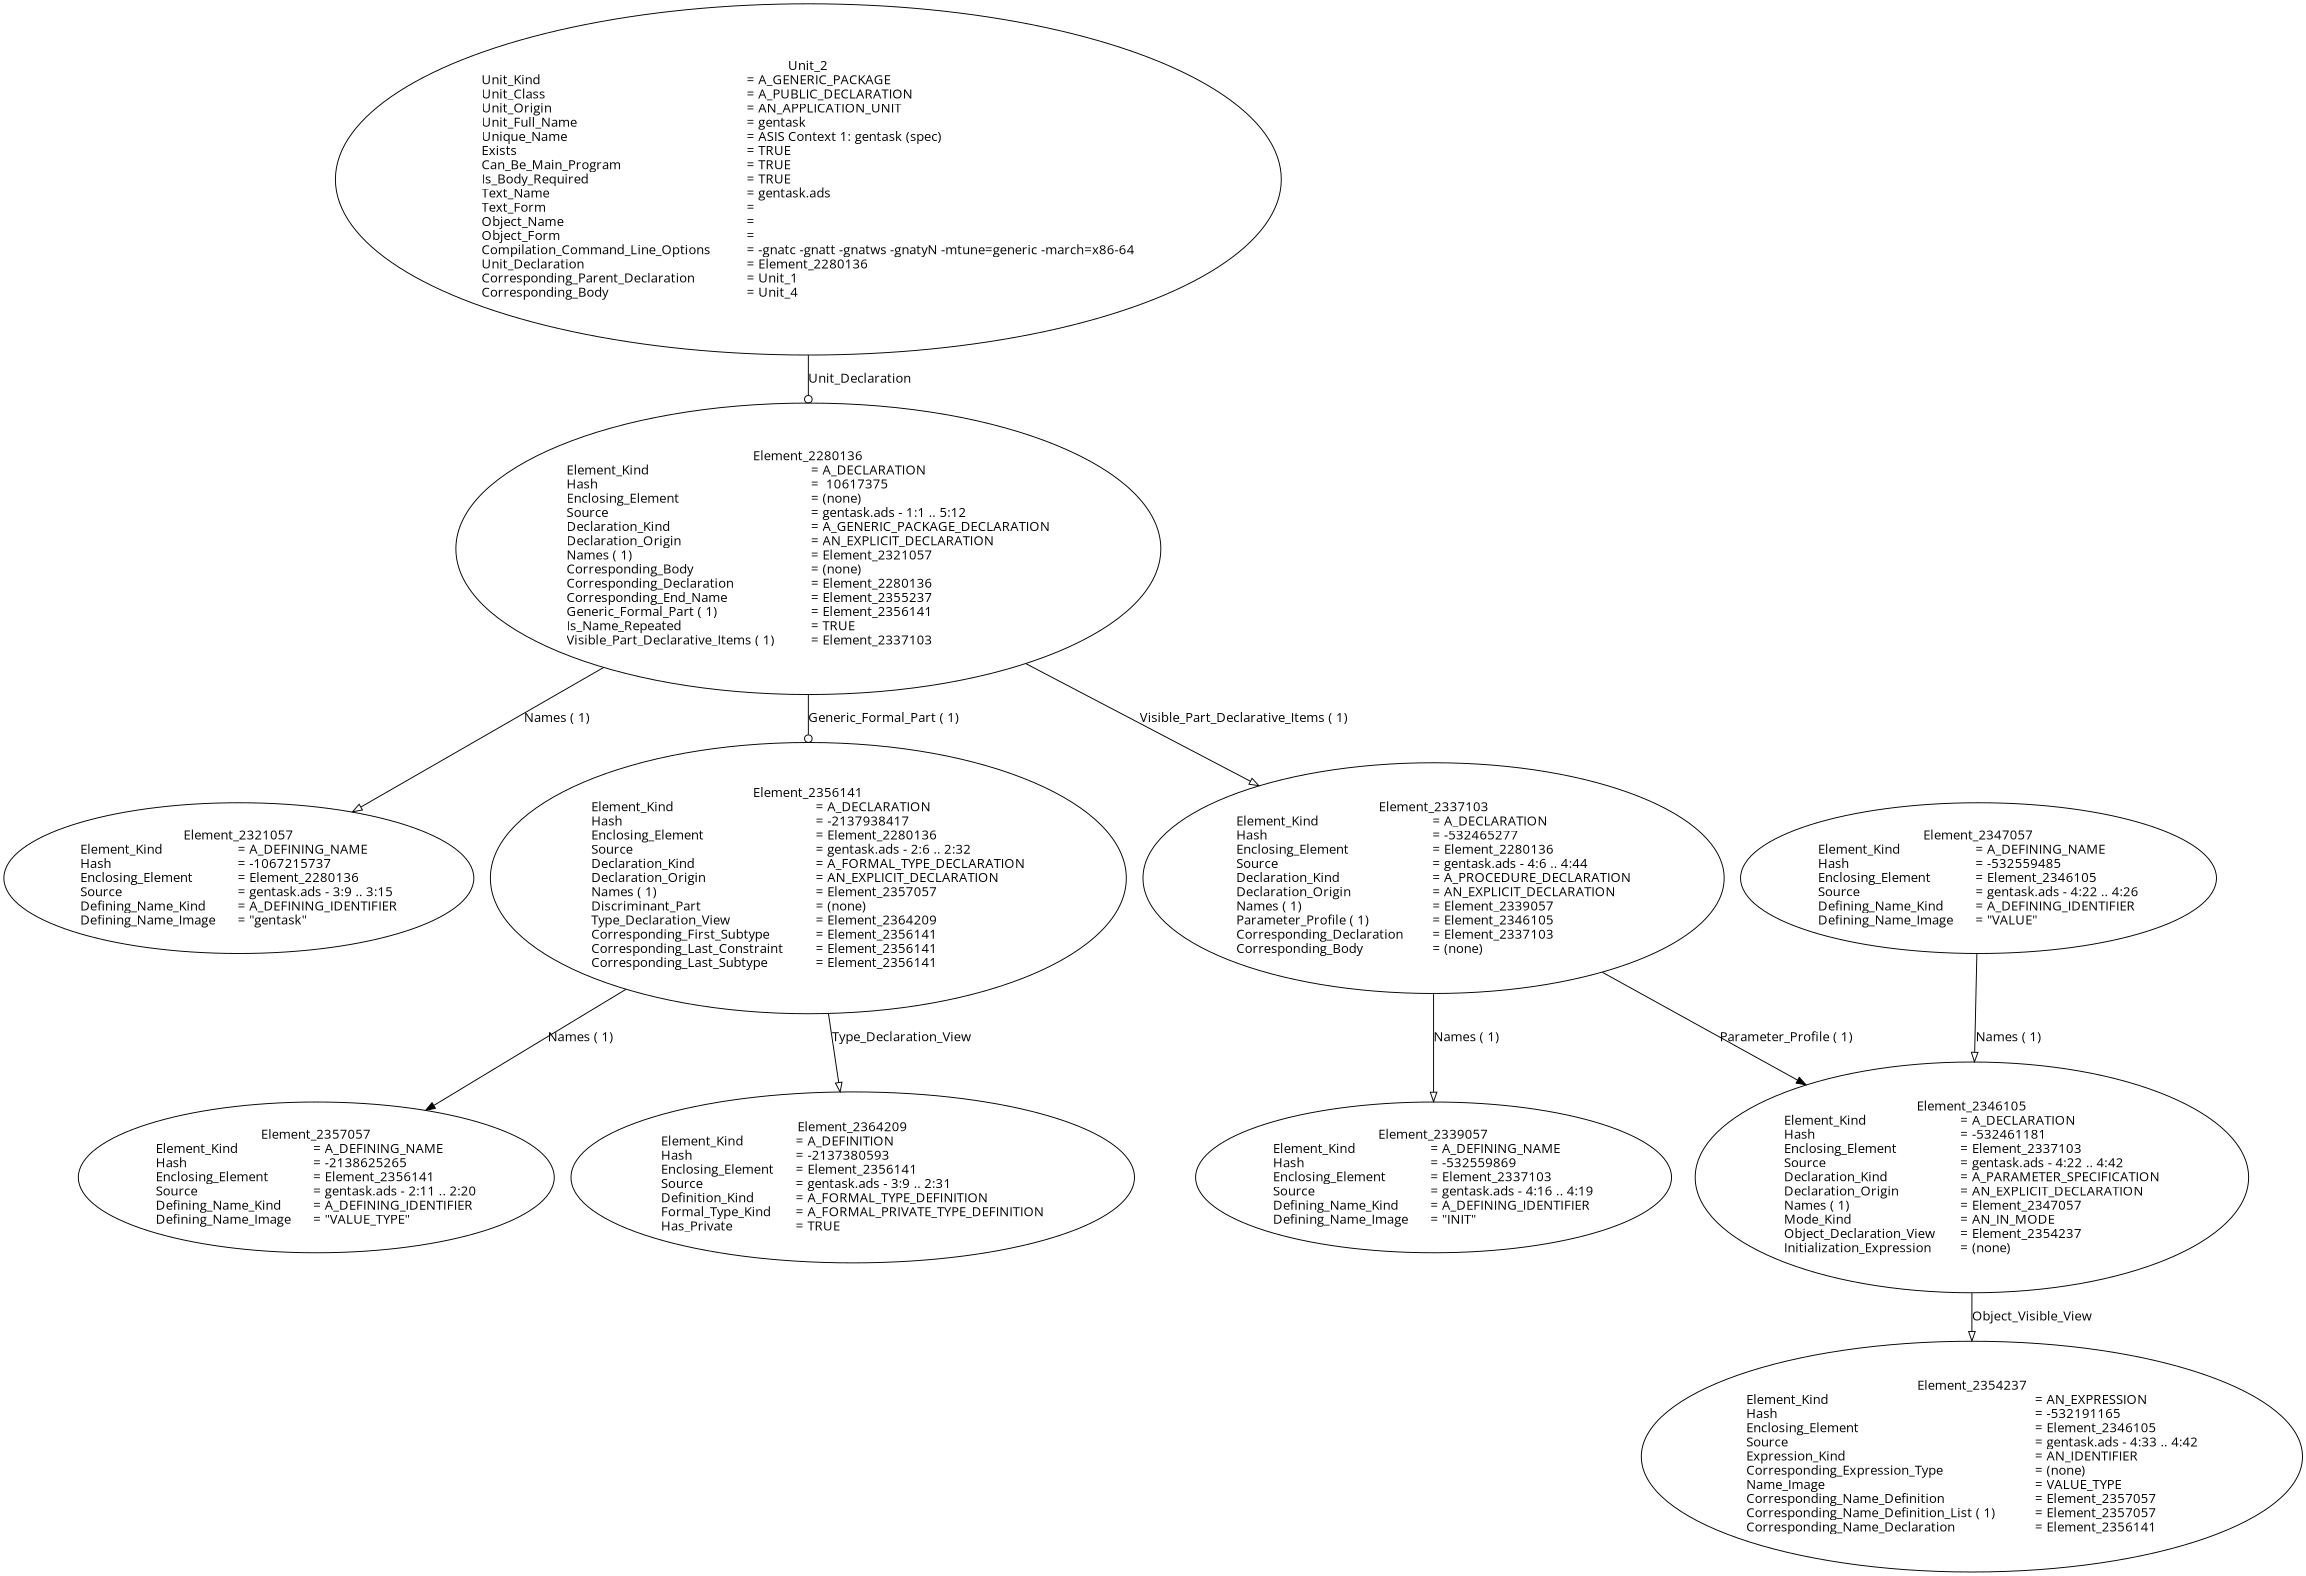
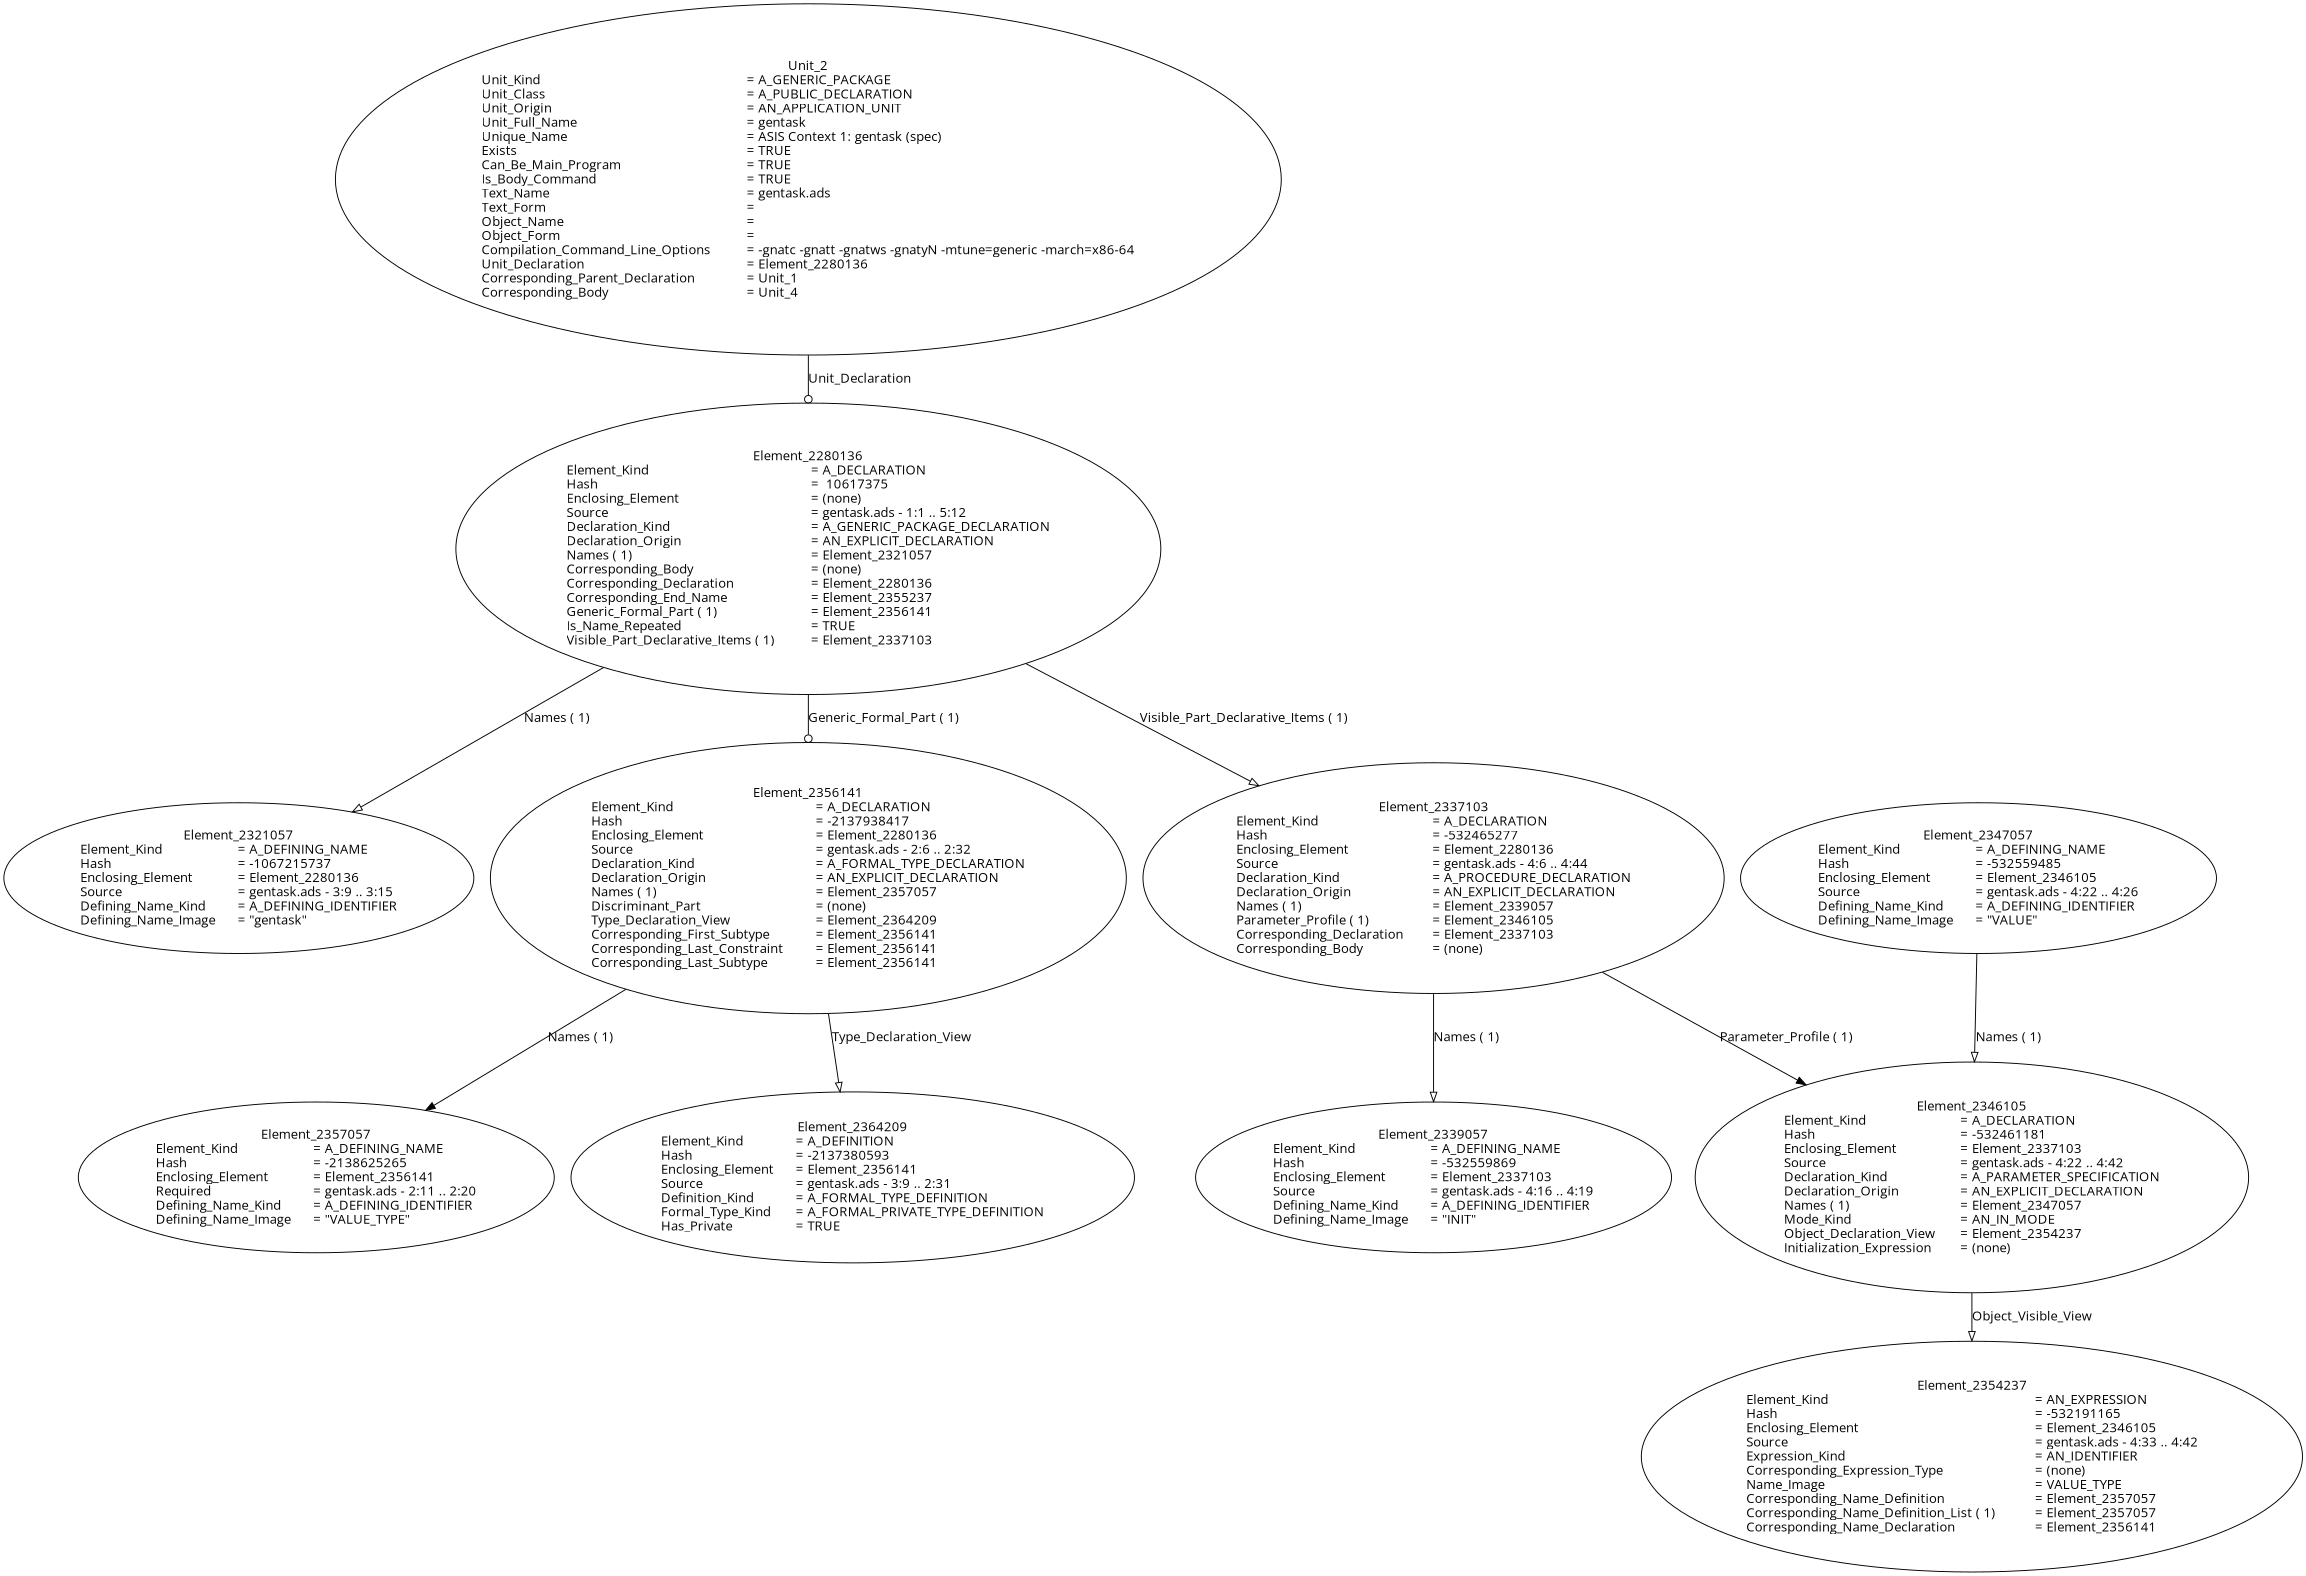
(544, 179) -> (548, 179)
(180, 1192) -> (187, 1192)
